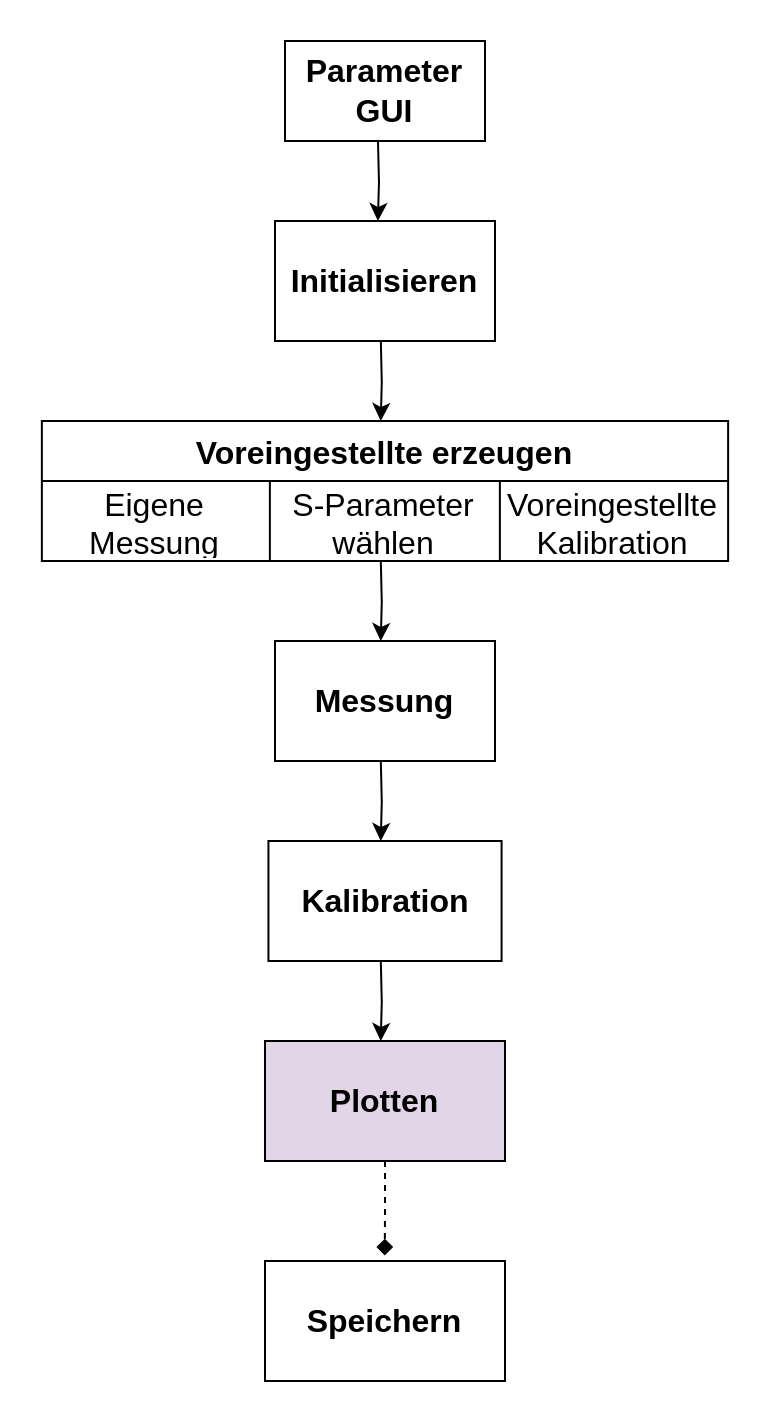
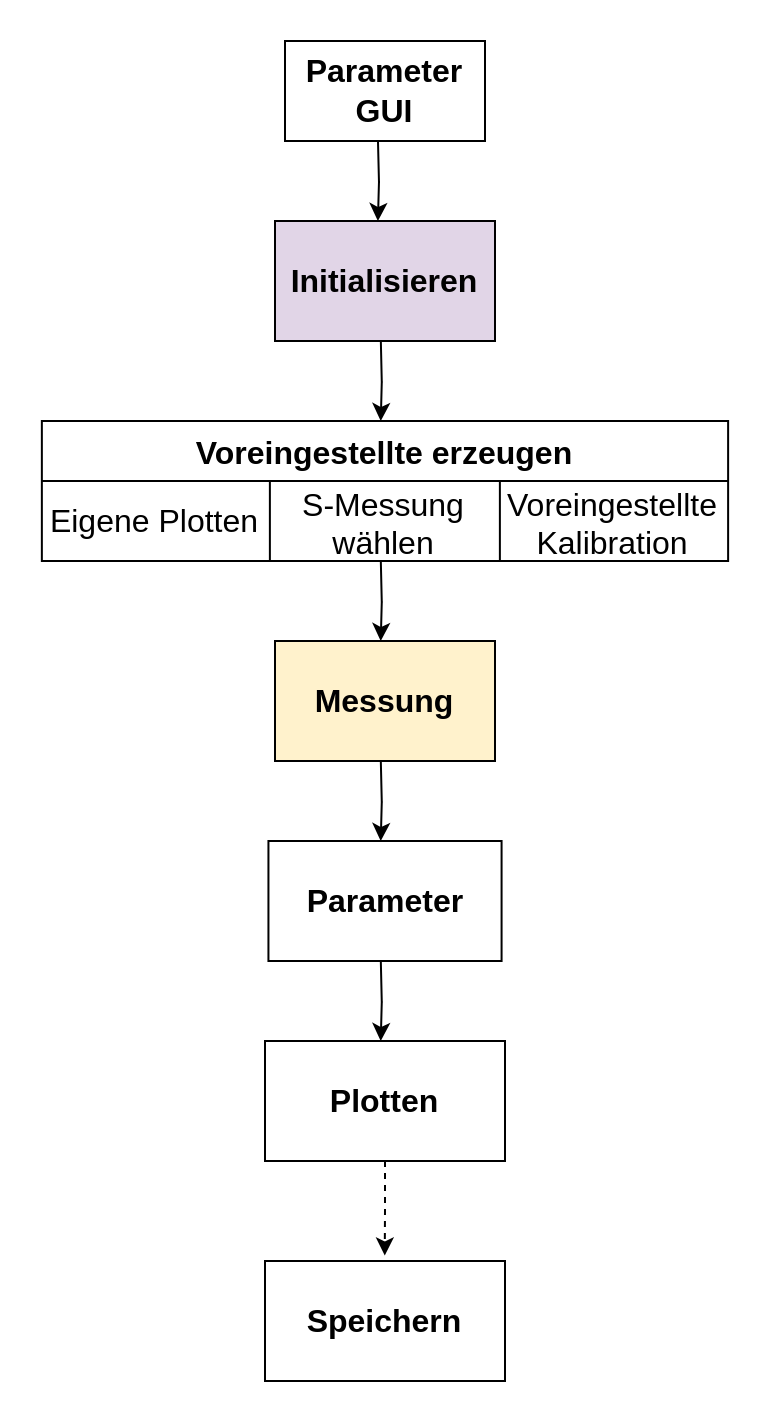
(385, 281) -> (385, 281)
(155, 521) -> (155, 521)
(384, 521) -> (384, 521)
(385, 701) -> (385, 701)
(386, 901) -> (386, 901)
(385, 1101) -> (385, 1101)
(385, 1238) -> (385, 1239)
